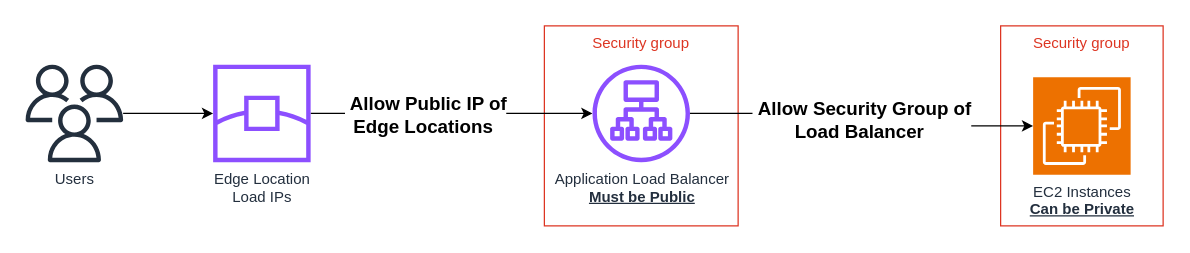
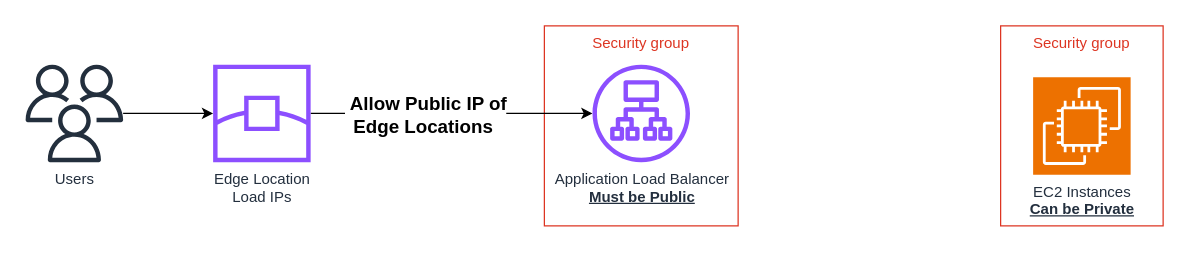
(777, 113) -> none
